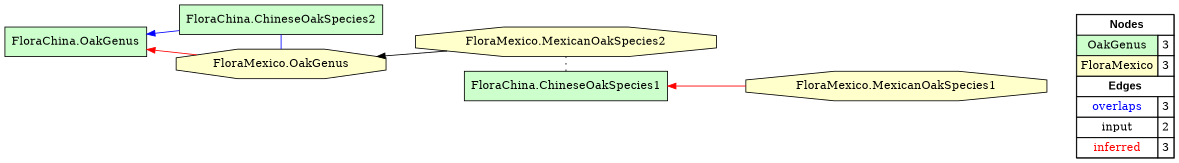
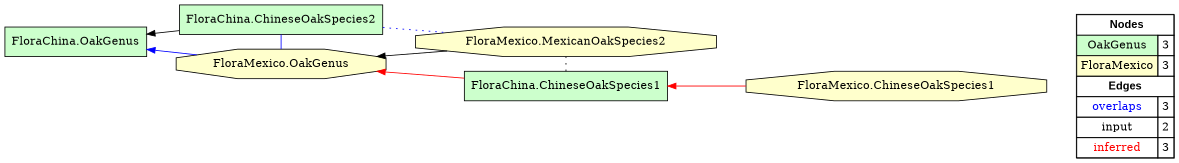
none -> (415, 30)
(167, 32) -> (167, 32)
(176, 53) -> (176, 53)
none -> (425, 75)
(896, 86) -> (896, 86)
